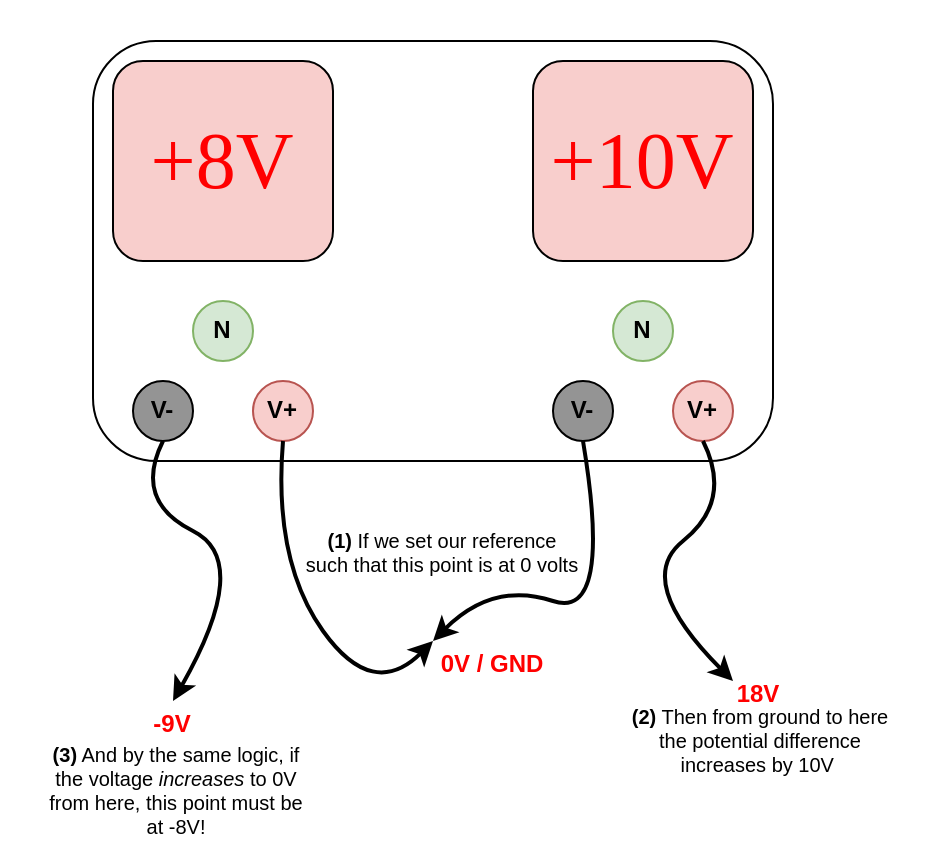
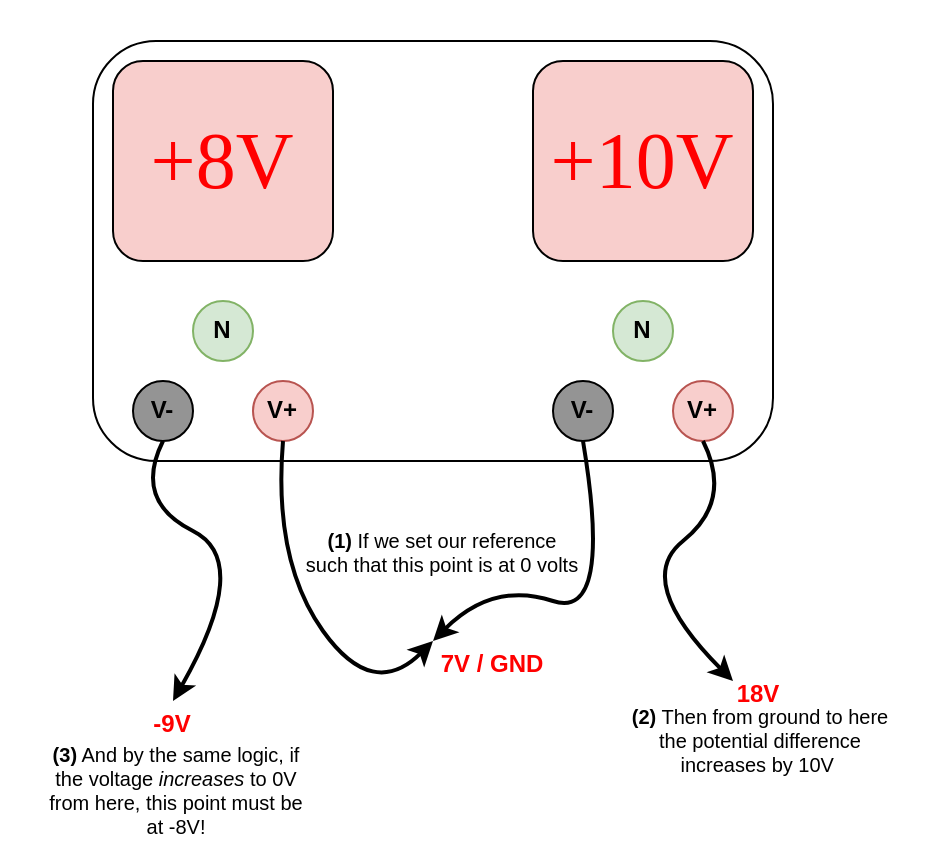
(493, 665) -> (493, 665)
